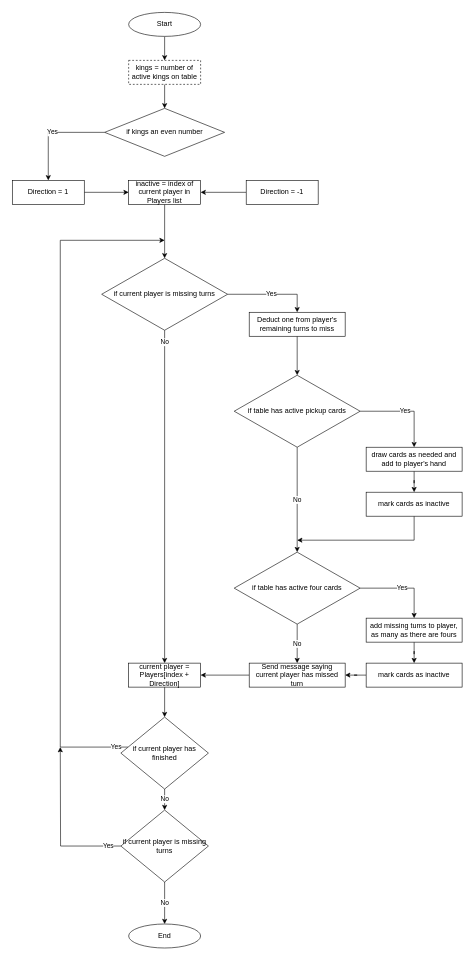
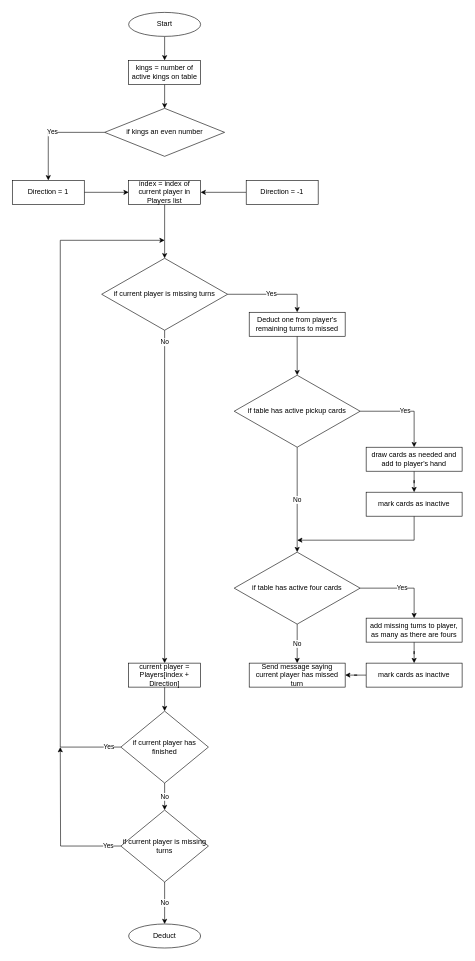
(165, 72) -> (165, 72)
(165, 192) -> (165, 192)
(297, 324) -> (297, 324)
(206, 675) -> none
(165, 753) -> (165, 747)
(165, 936) -> (165, 936)
